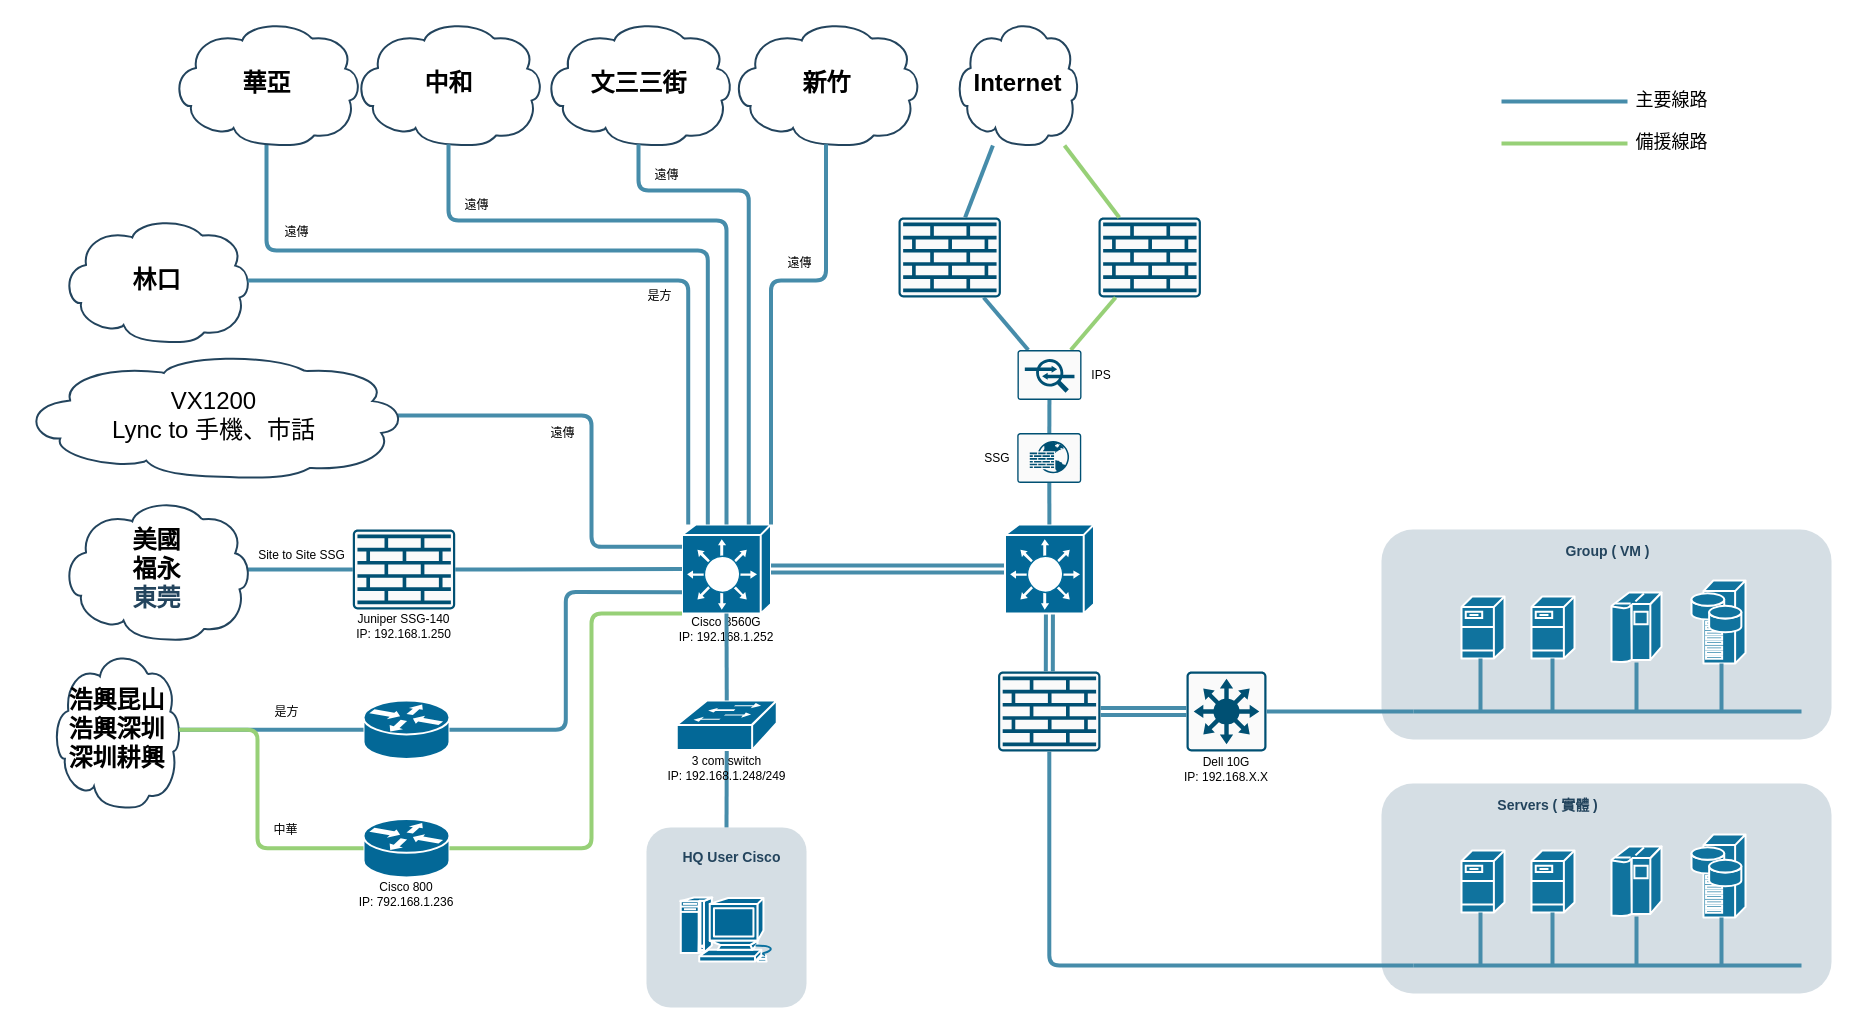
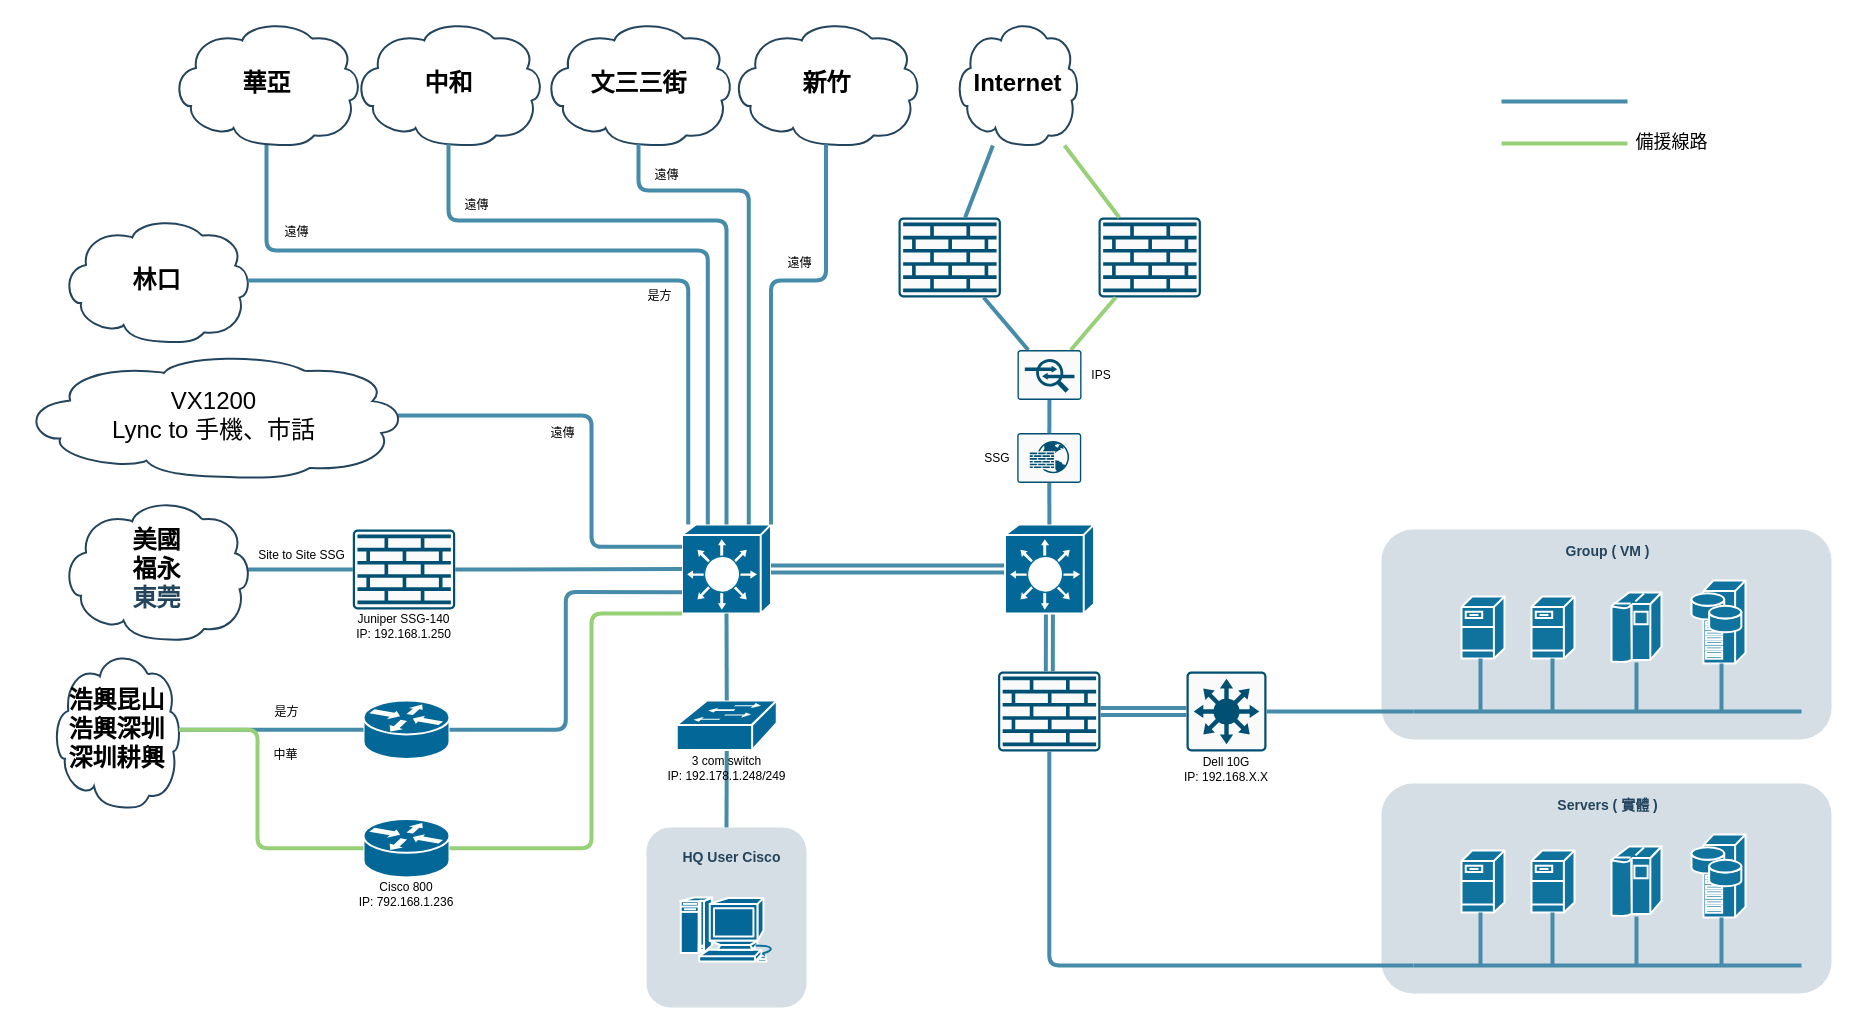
(1672, 101) -> none
(727, 630) -> none
(727, 769) -> (727, 769)
(1548, 805) -> (1608, 805)
(286, 831) -> (286, 756)
